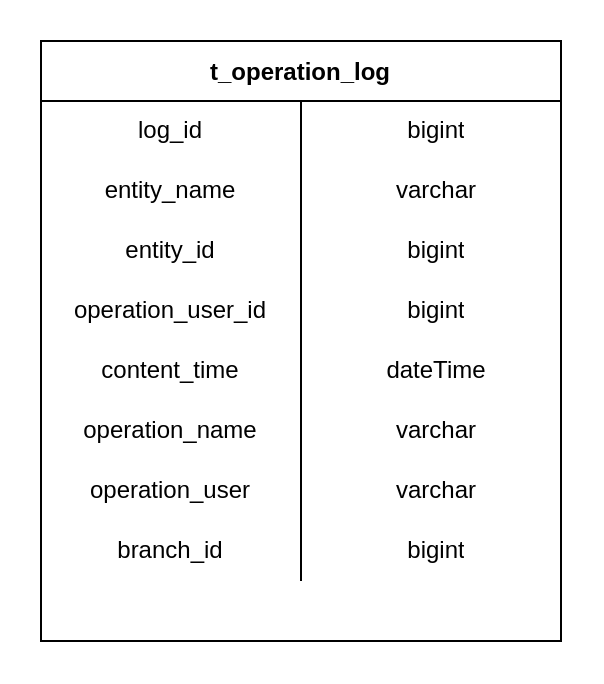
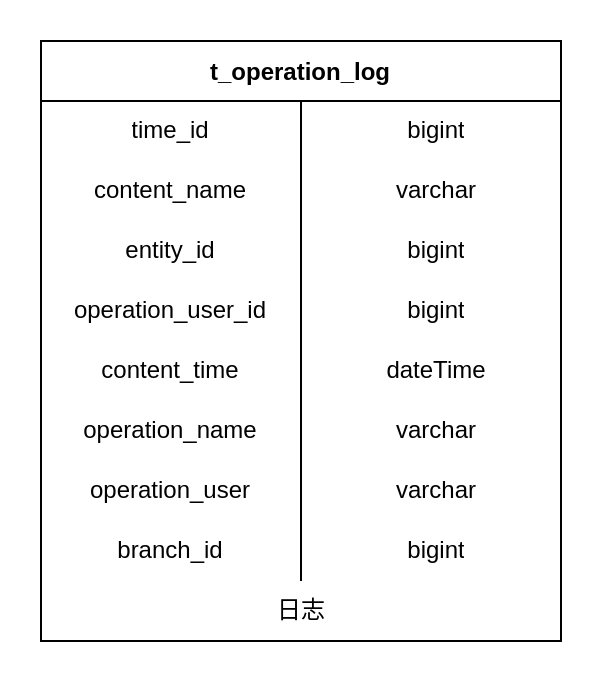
(171, 131) -> (171, 131)
(171, 191) -> (171, 191)
none -> (301, 611)
